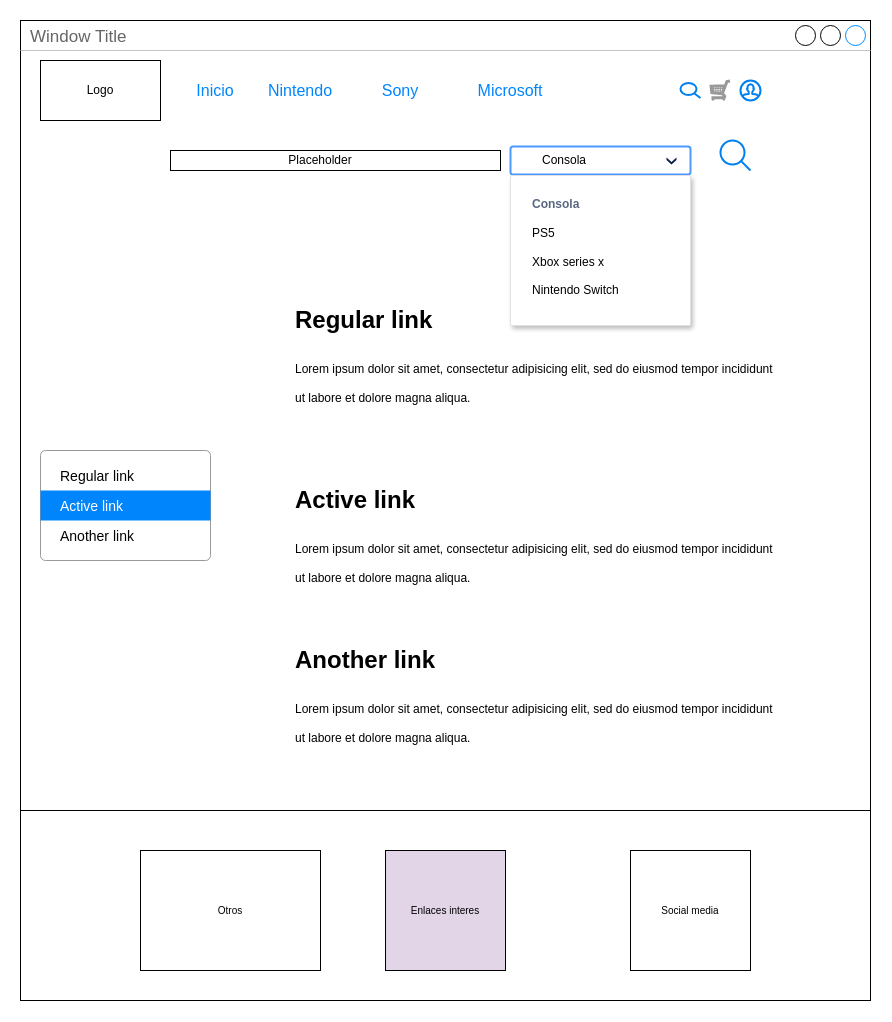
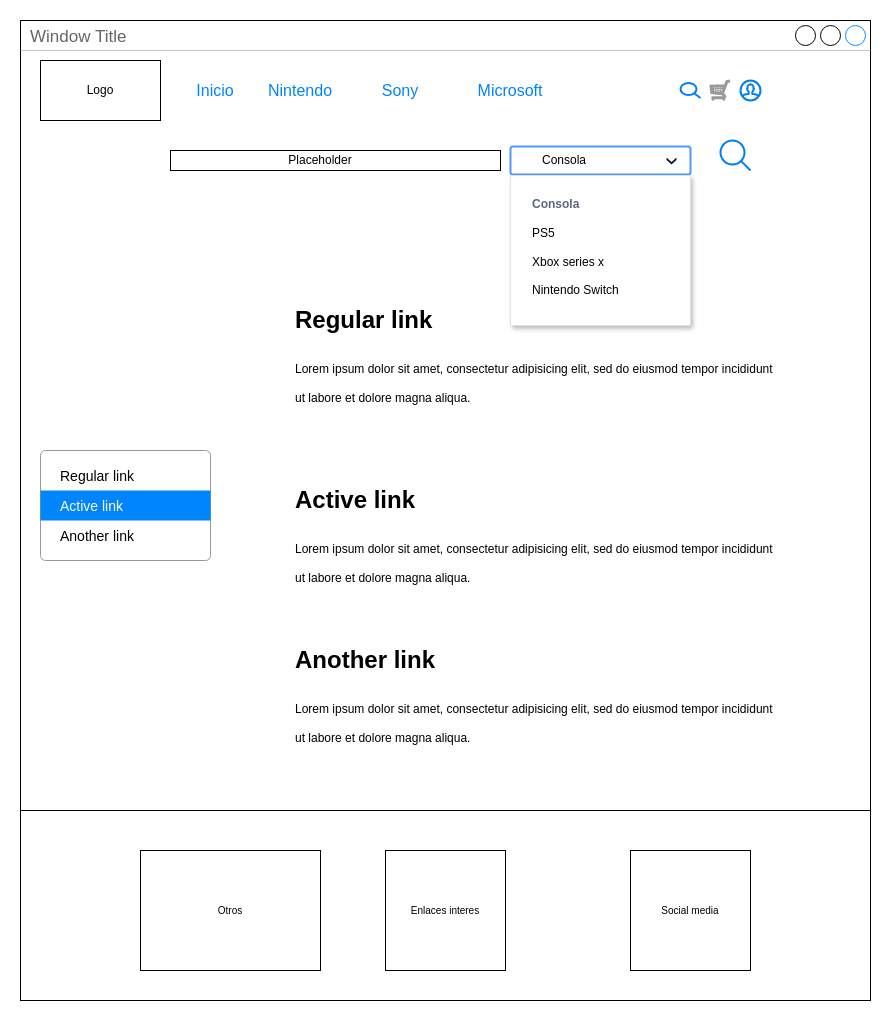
(446, 911) -> (446, 911)
